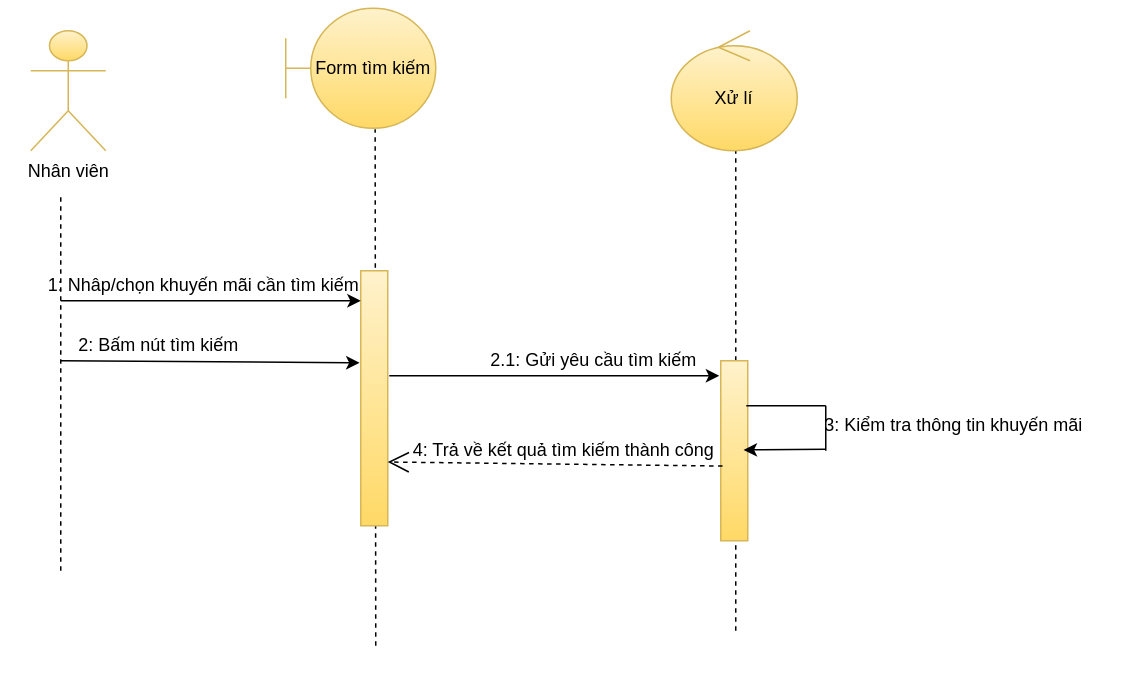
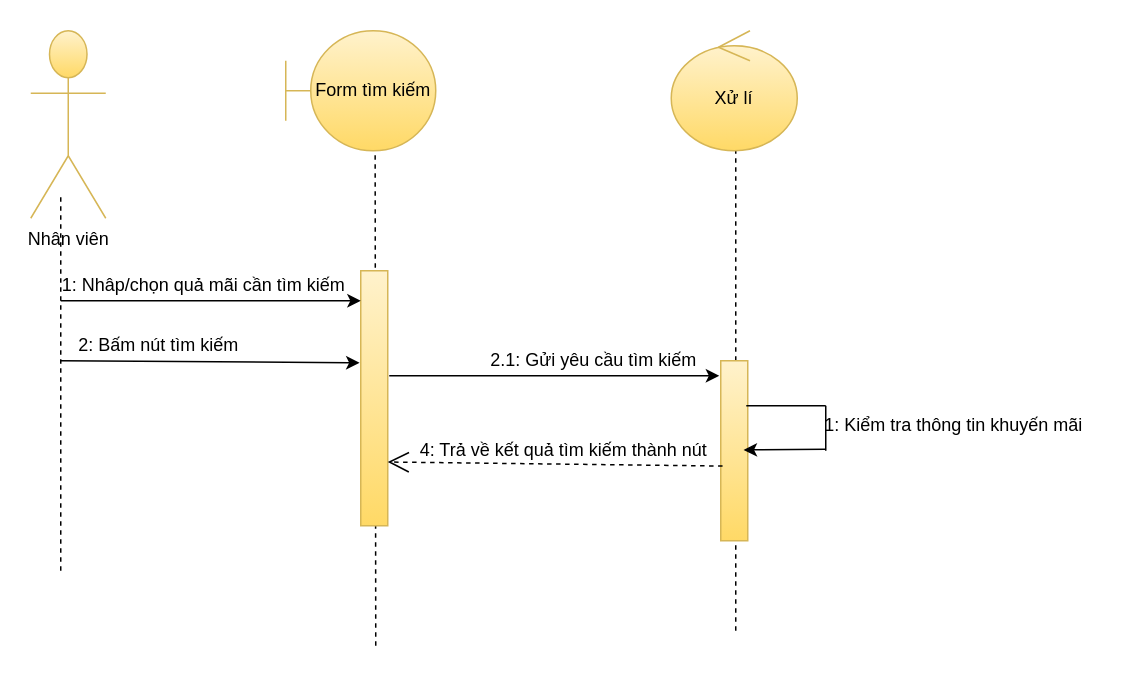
(361, 68) -> (361, 91)
(68, 91) -> (68, 125)
(204, 286) -> (204, 286)
(954, 425) -> (954, 425)
(564, 451) -> (564, 451)
